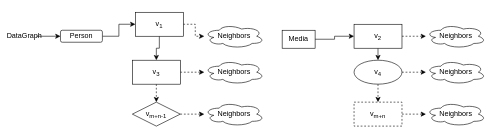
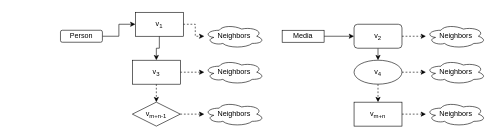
(24, 36) -> none
(39, 36) -> none
(378, 36) -> (378, 36)
(299, 39) -> (303, 36)
(378, 114) -> (378, 114)
